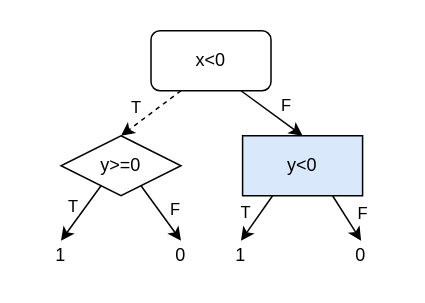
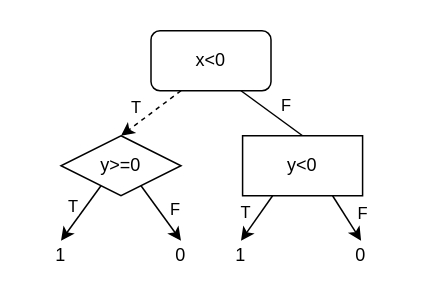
(293, 129) -> (296, 131)
(302, 166) -> (302, 166)
